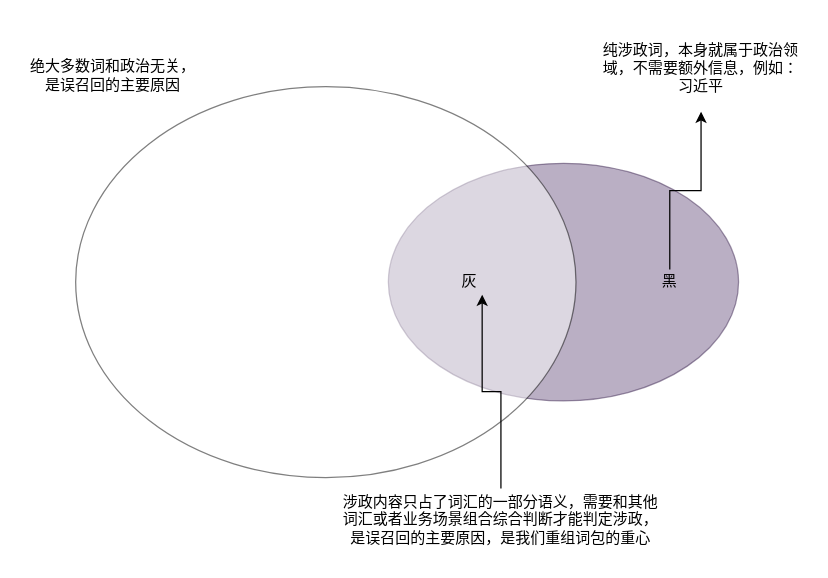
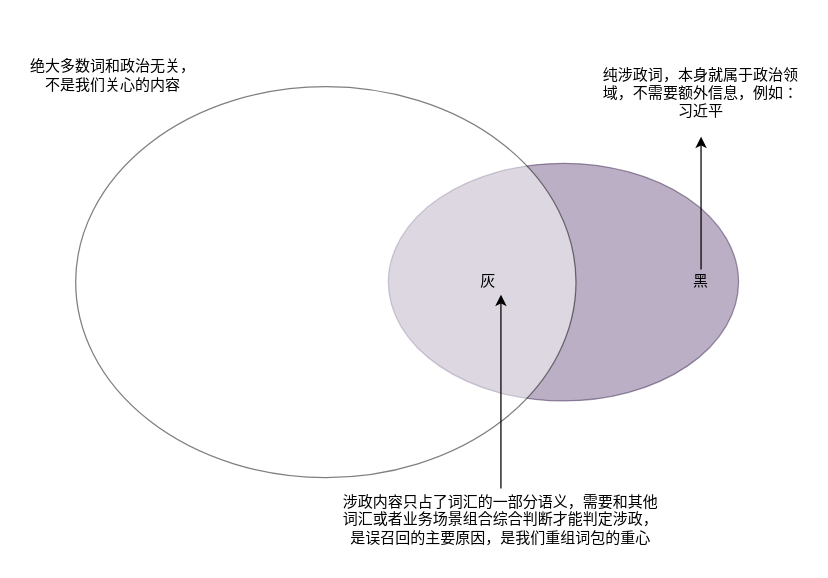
(701, 69) -> (701, 94)
(113, 76) -> (113, 76)
(469, 282) -> (488, 282)
(669, 282) -> (701, 282)
